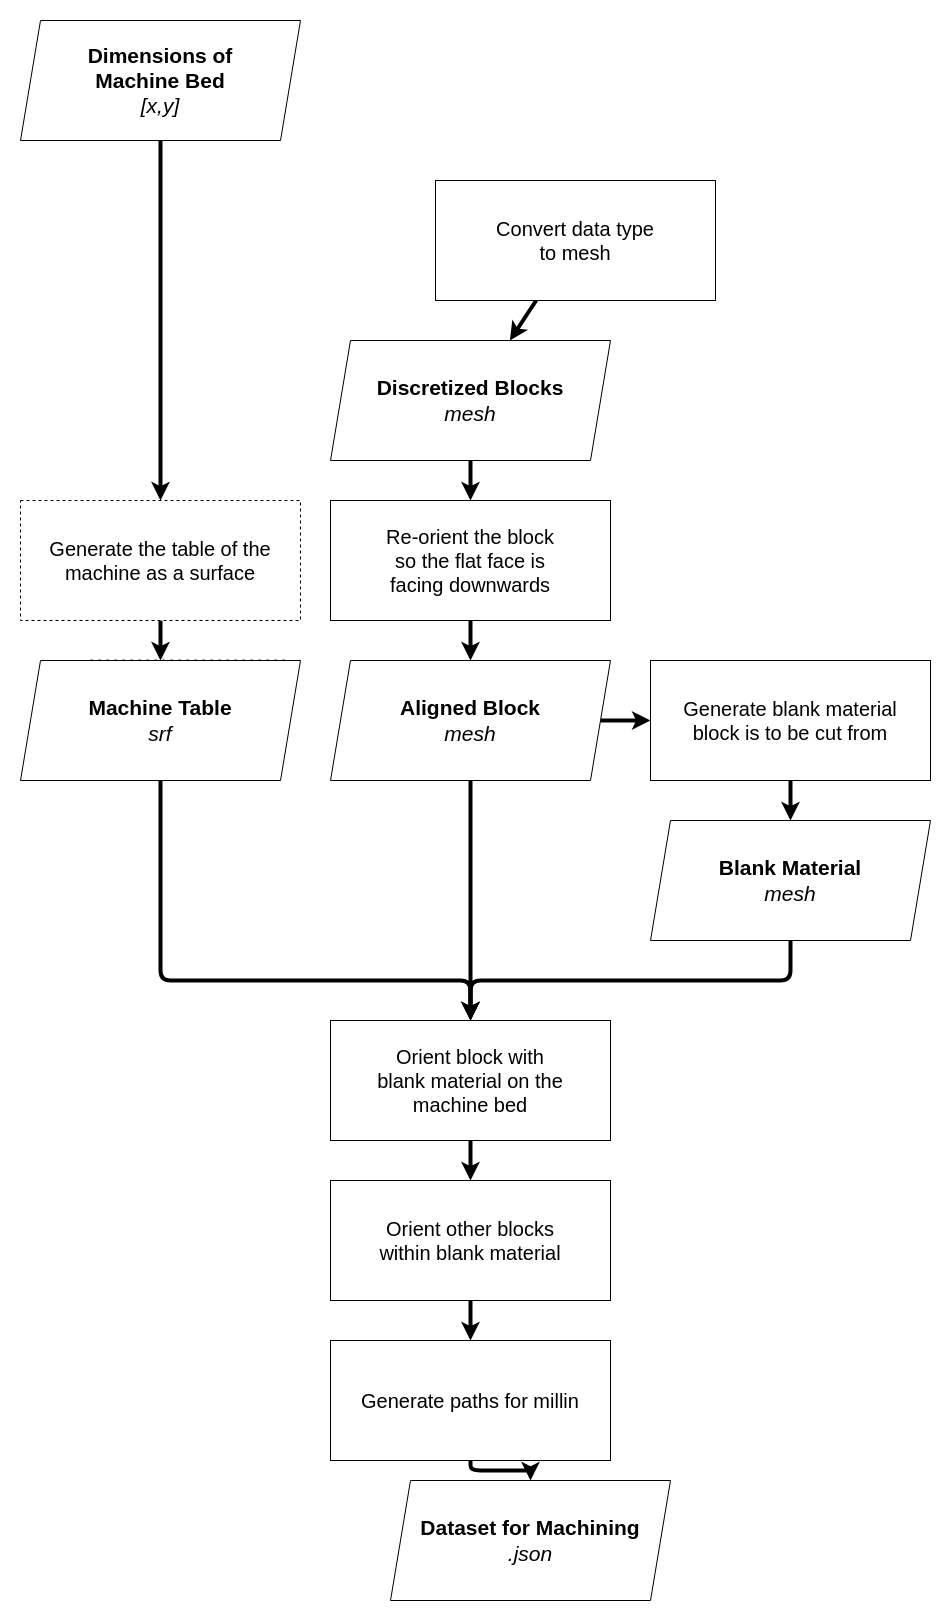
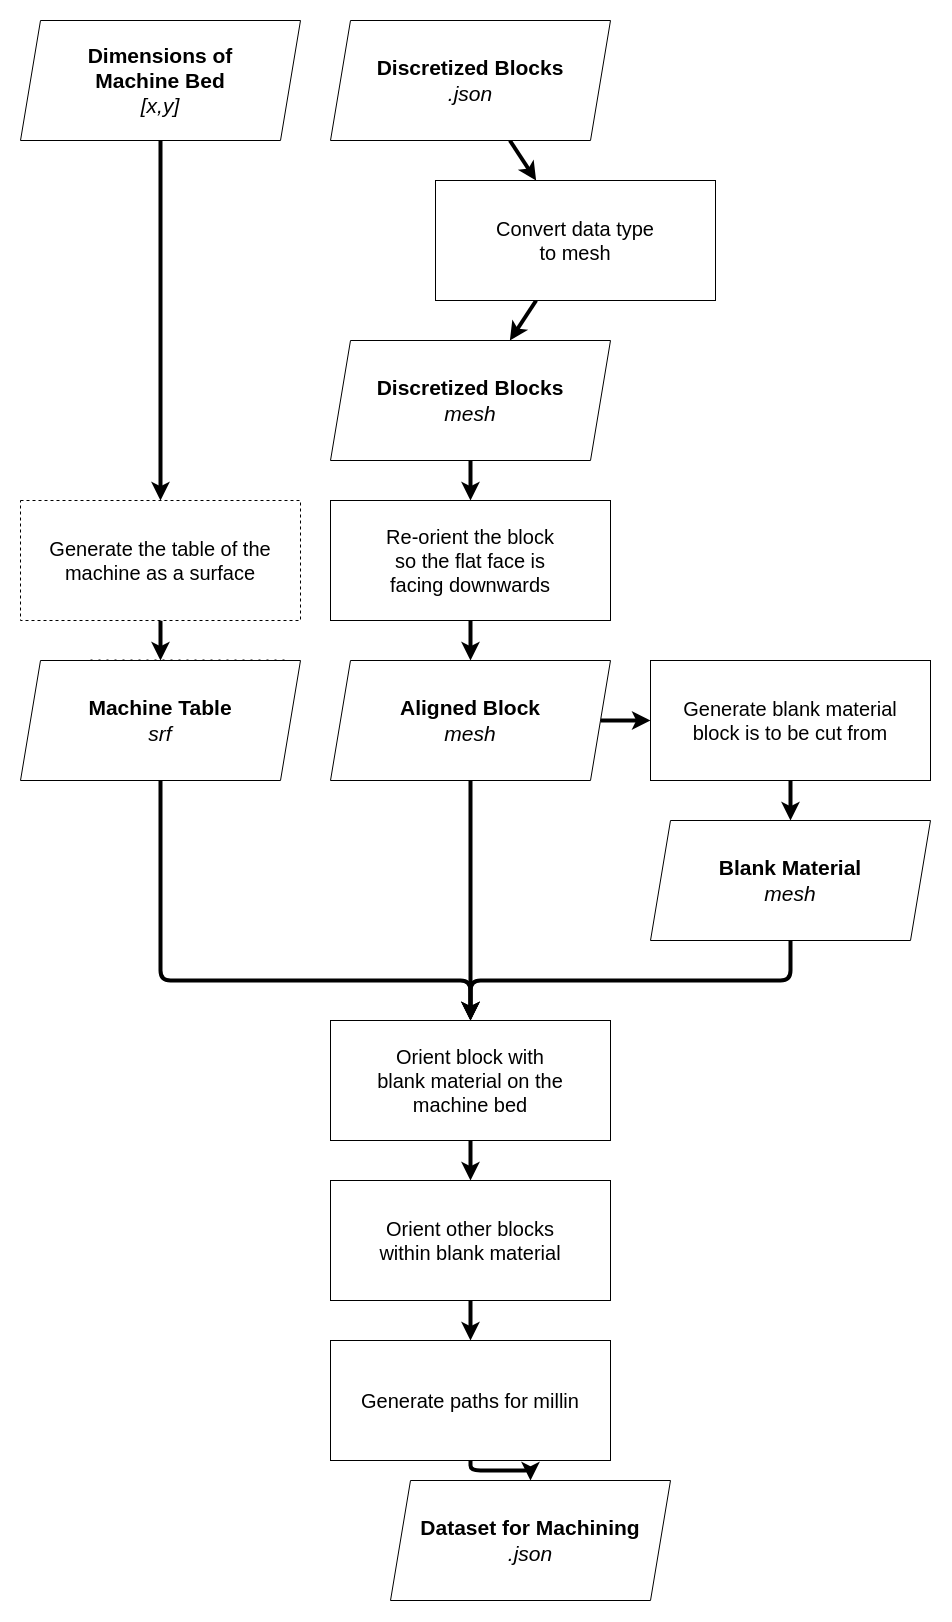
none -> (471, 81)
none -> (519, 155)
